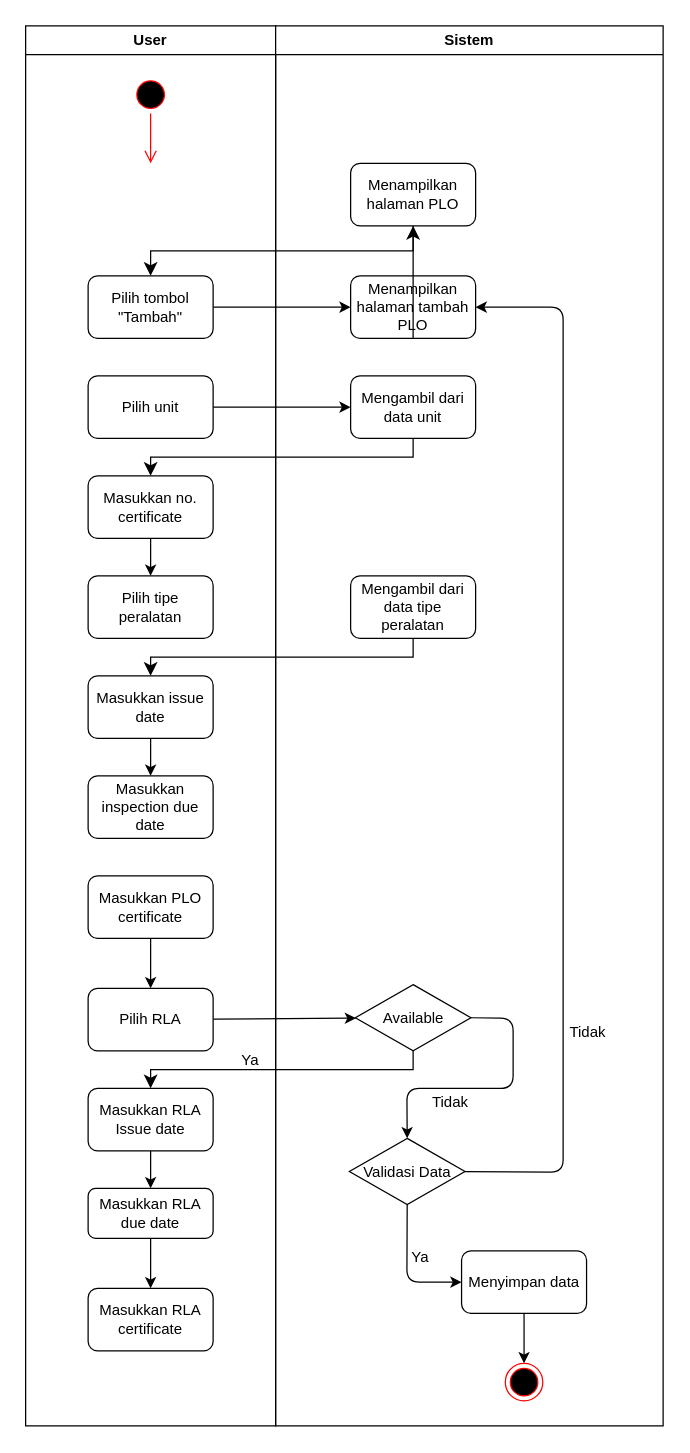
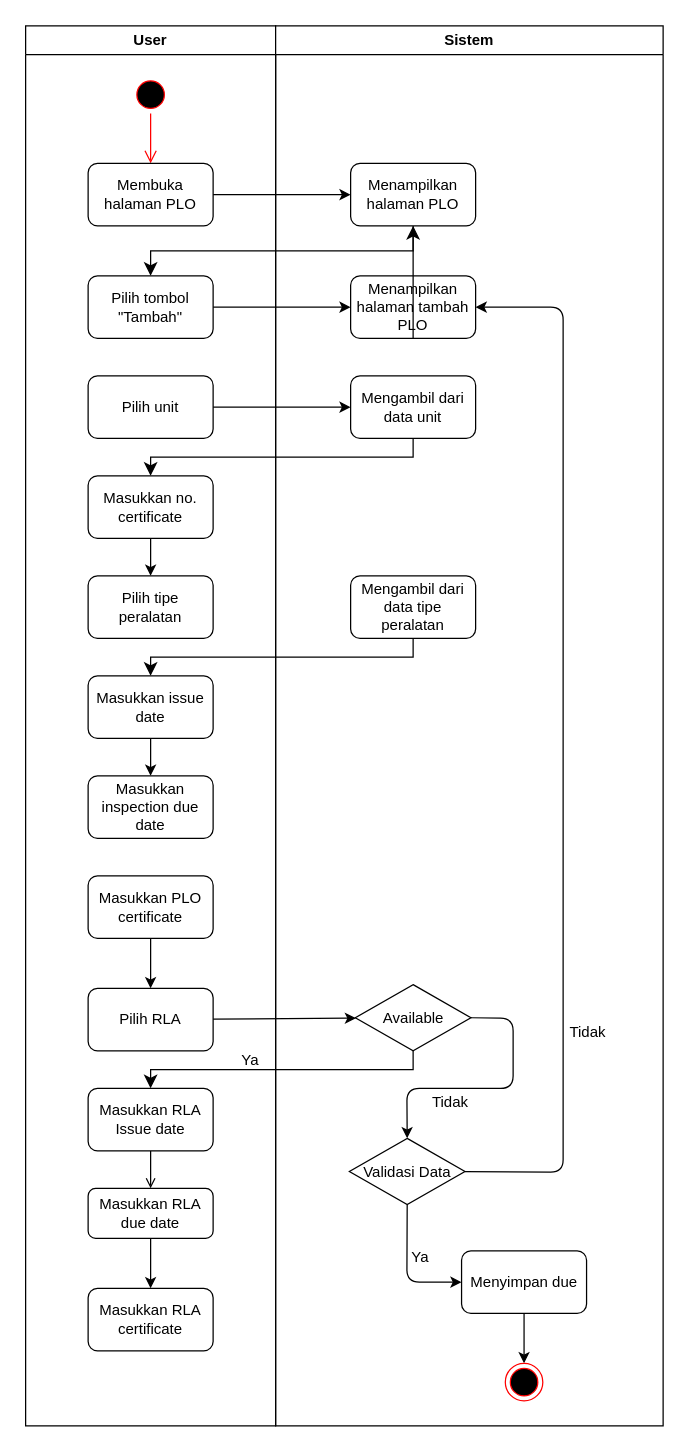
none -> (151, 194)
none -> (278, 194)
(151, 1178) -> (151, 1180)
(524, 1282) -> (524, 1282)
